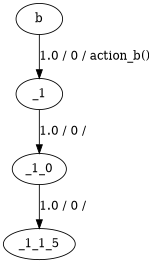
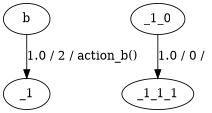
(95, 56) -> (82, 56)
(39, 127) -> none
(39, 244) -> (158, 94)
